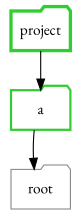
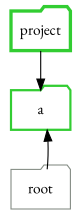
(33, 144) -> (48, 155)
